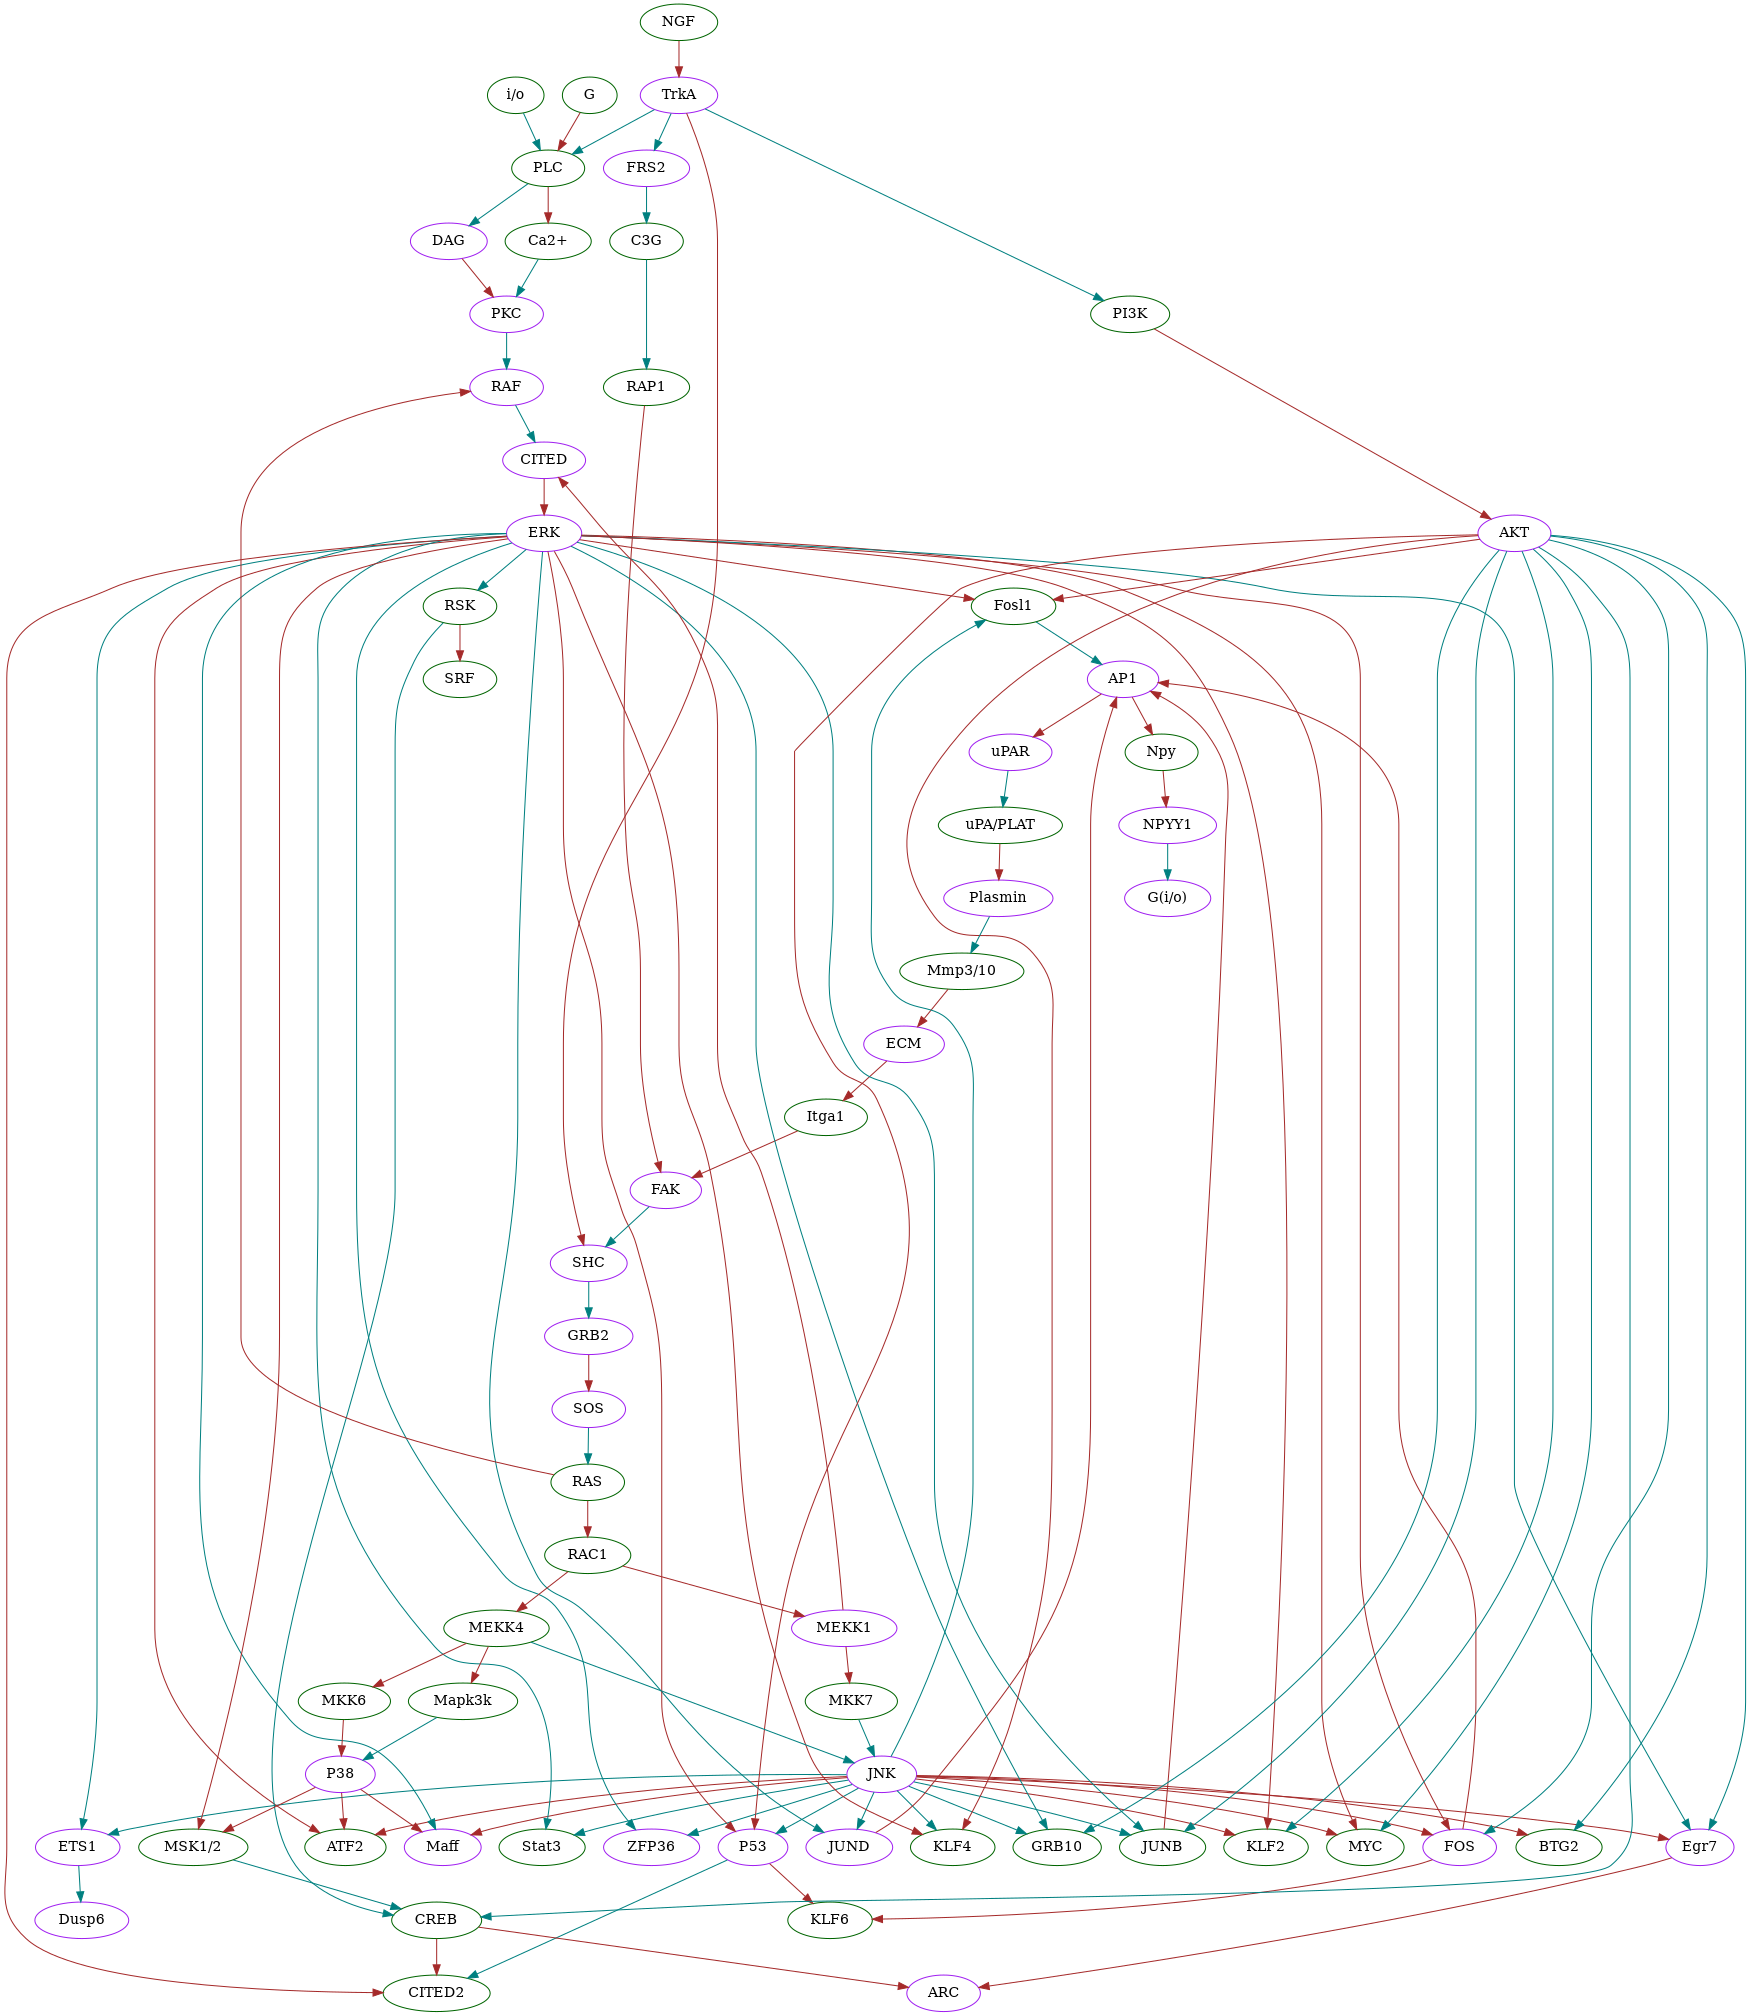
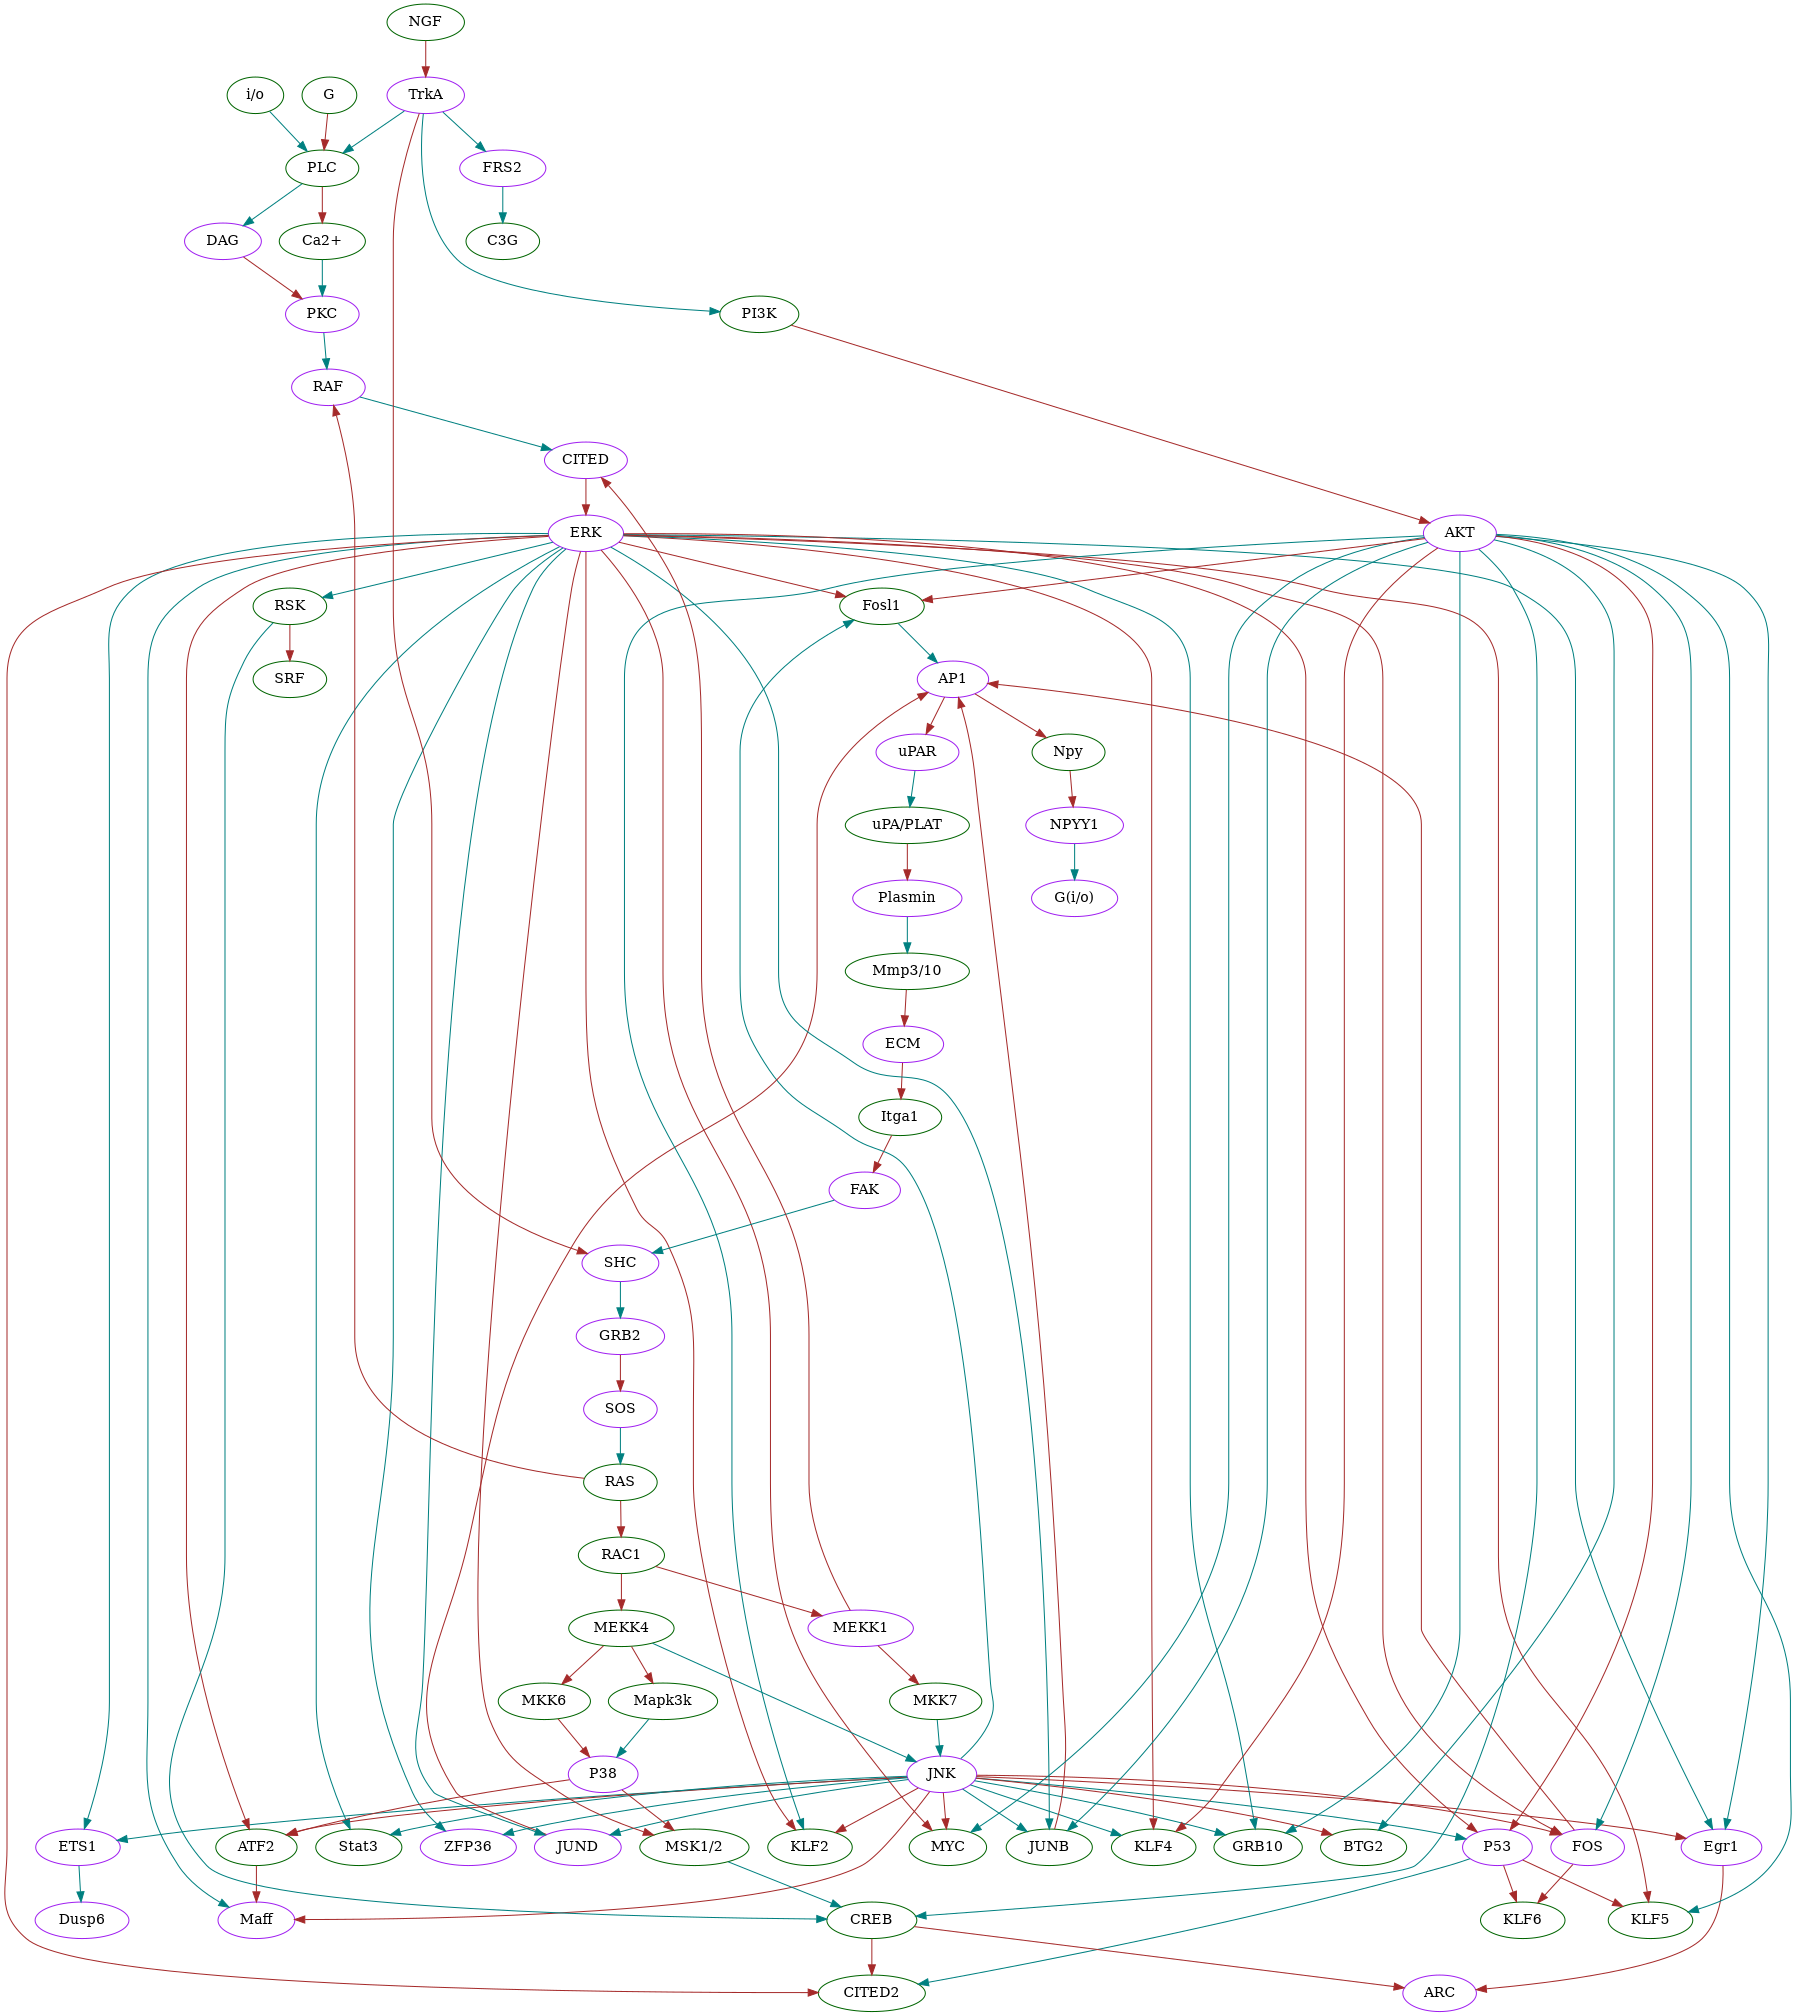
(647, 387) -> none
(387, 1808) -> (256, 1878)
(1700, 1847) -> (1721, 1847)
none -> (1651, 1920)
